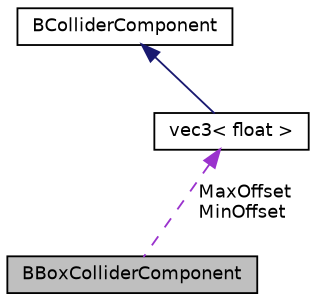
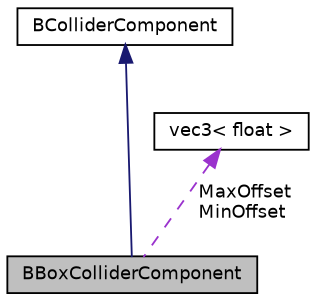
(185, 85) -> (129, 160)
